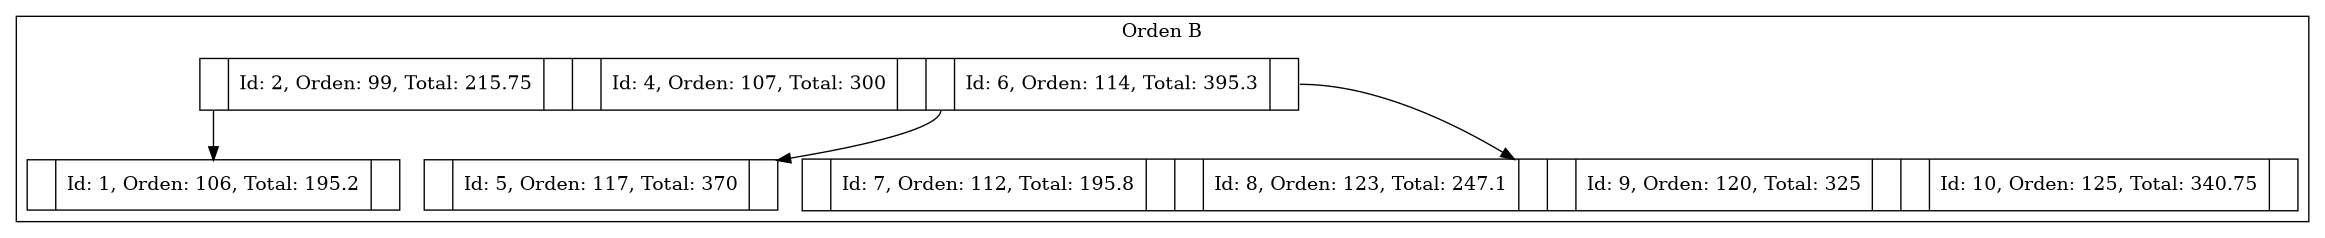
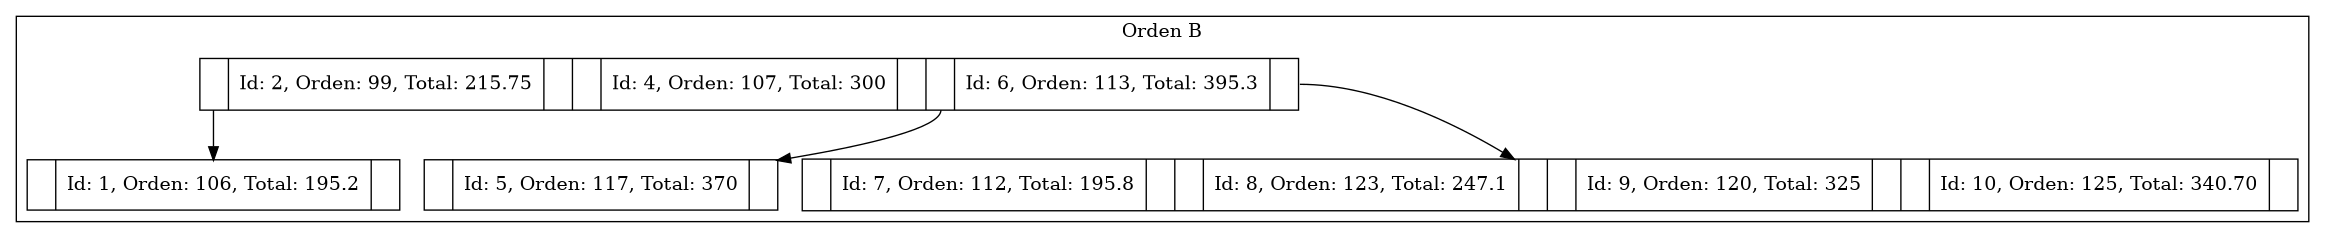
(1112, 84) -> (1112, 84)
(2099, 184) -> (2099, 184)
